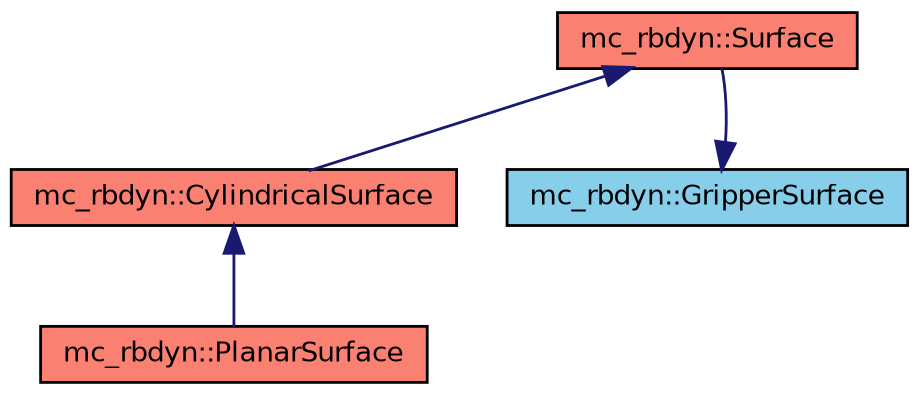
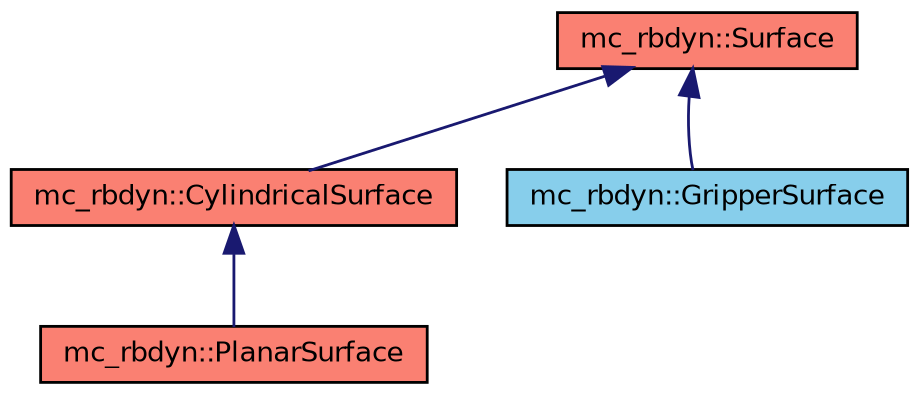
(726, 105) -> (689, 133)
